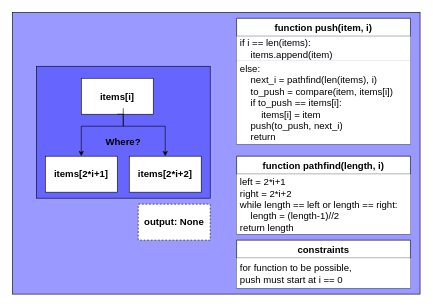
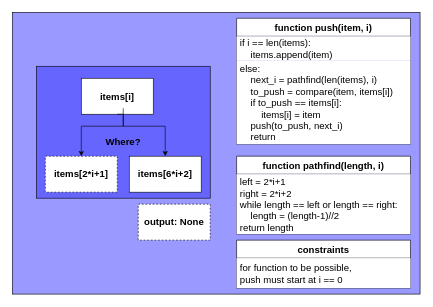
(81, 174) -> (81, 174)
(165, 174) -> (165, 174)
